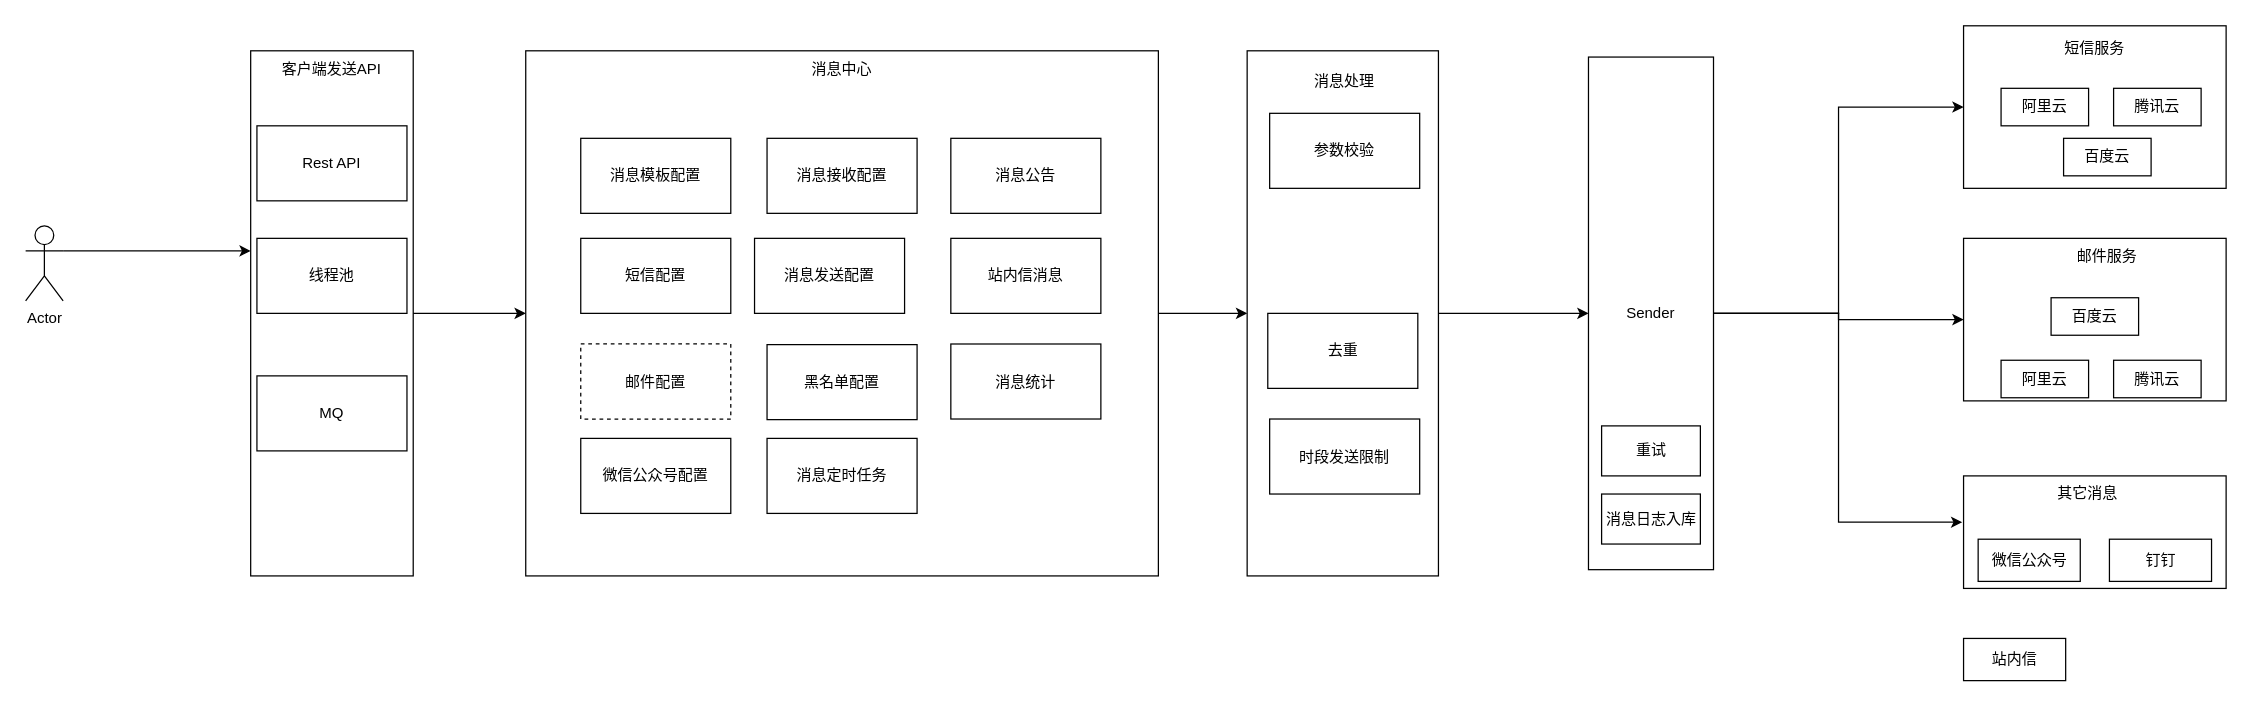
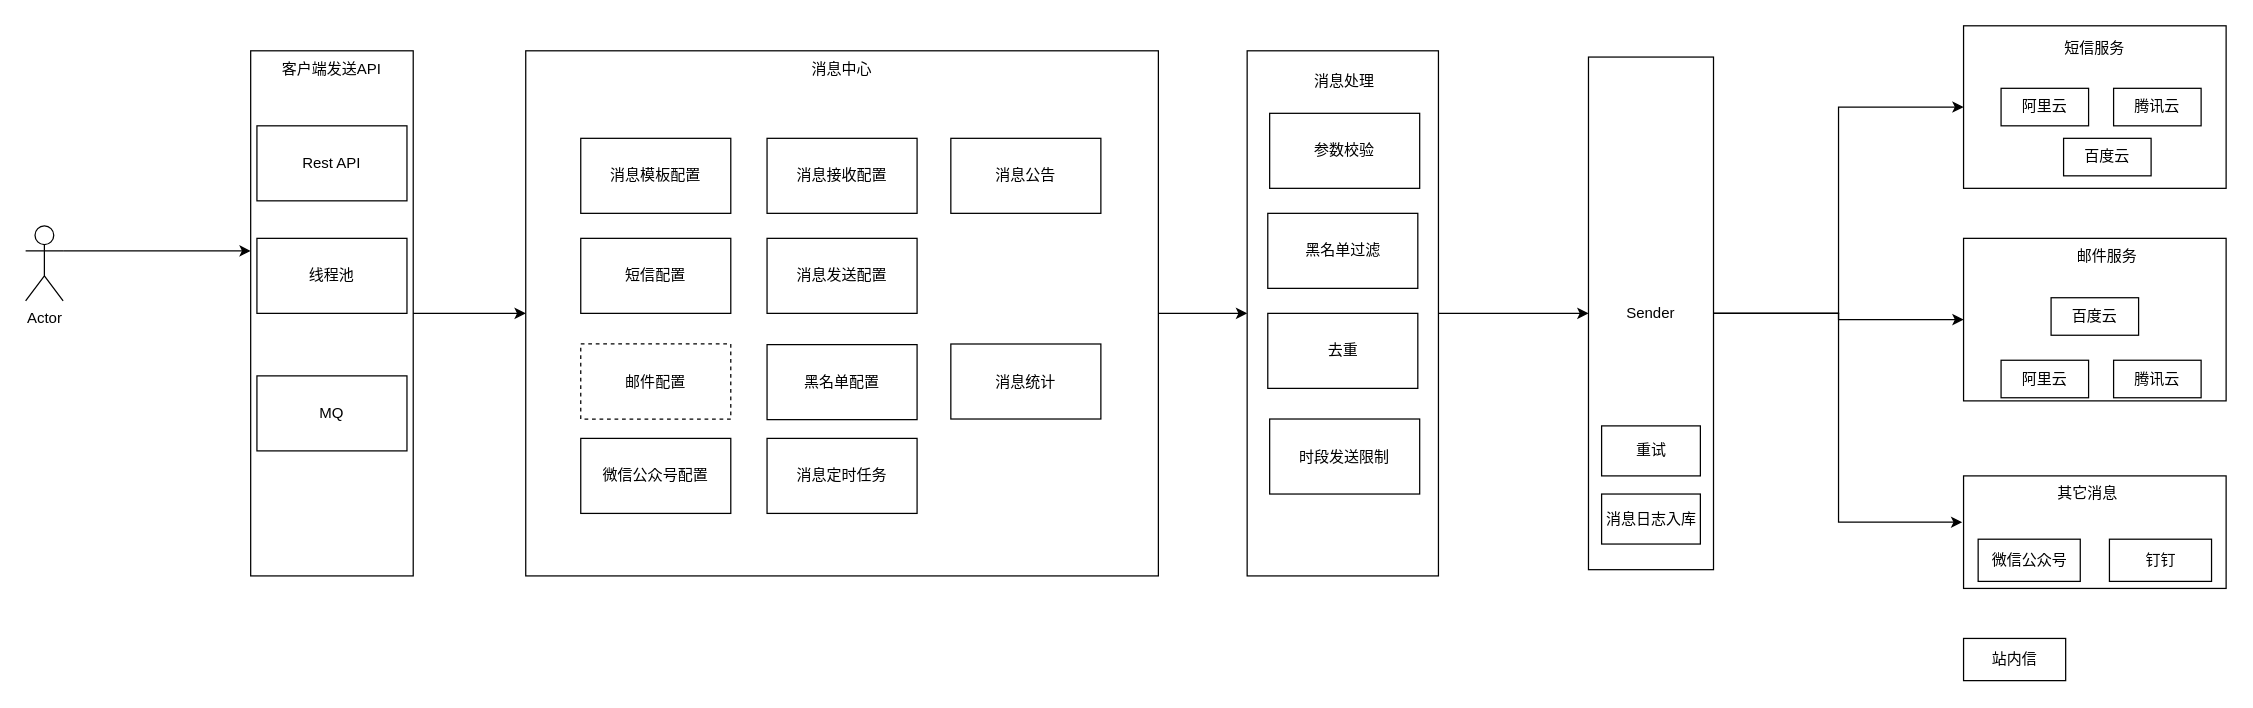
none -> (1343, 251)
(829, 276) -> (842, 276)
(1026, 276) -> none
